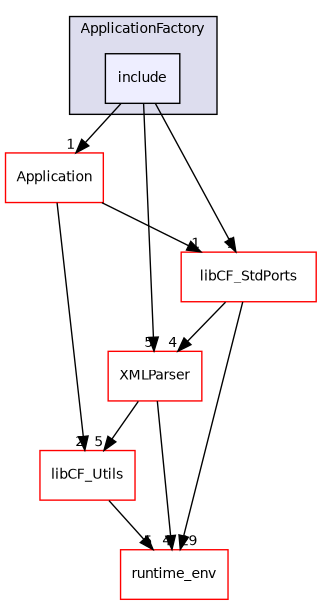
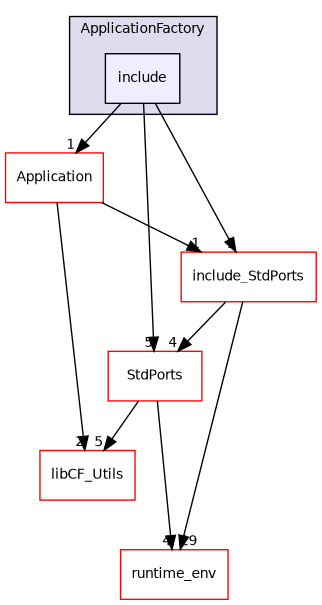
(249, 277) -> (249, 277)
(155, 376) -> (155, 376)
(126, 520) -> none
